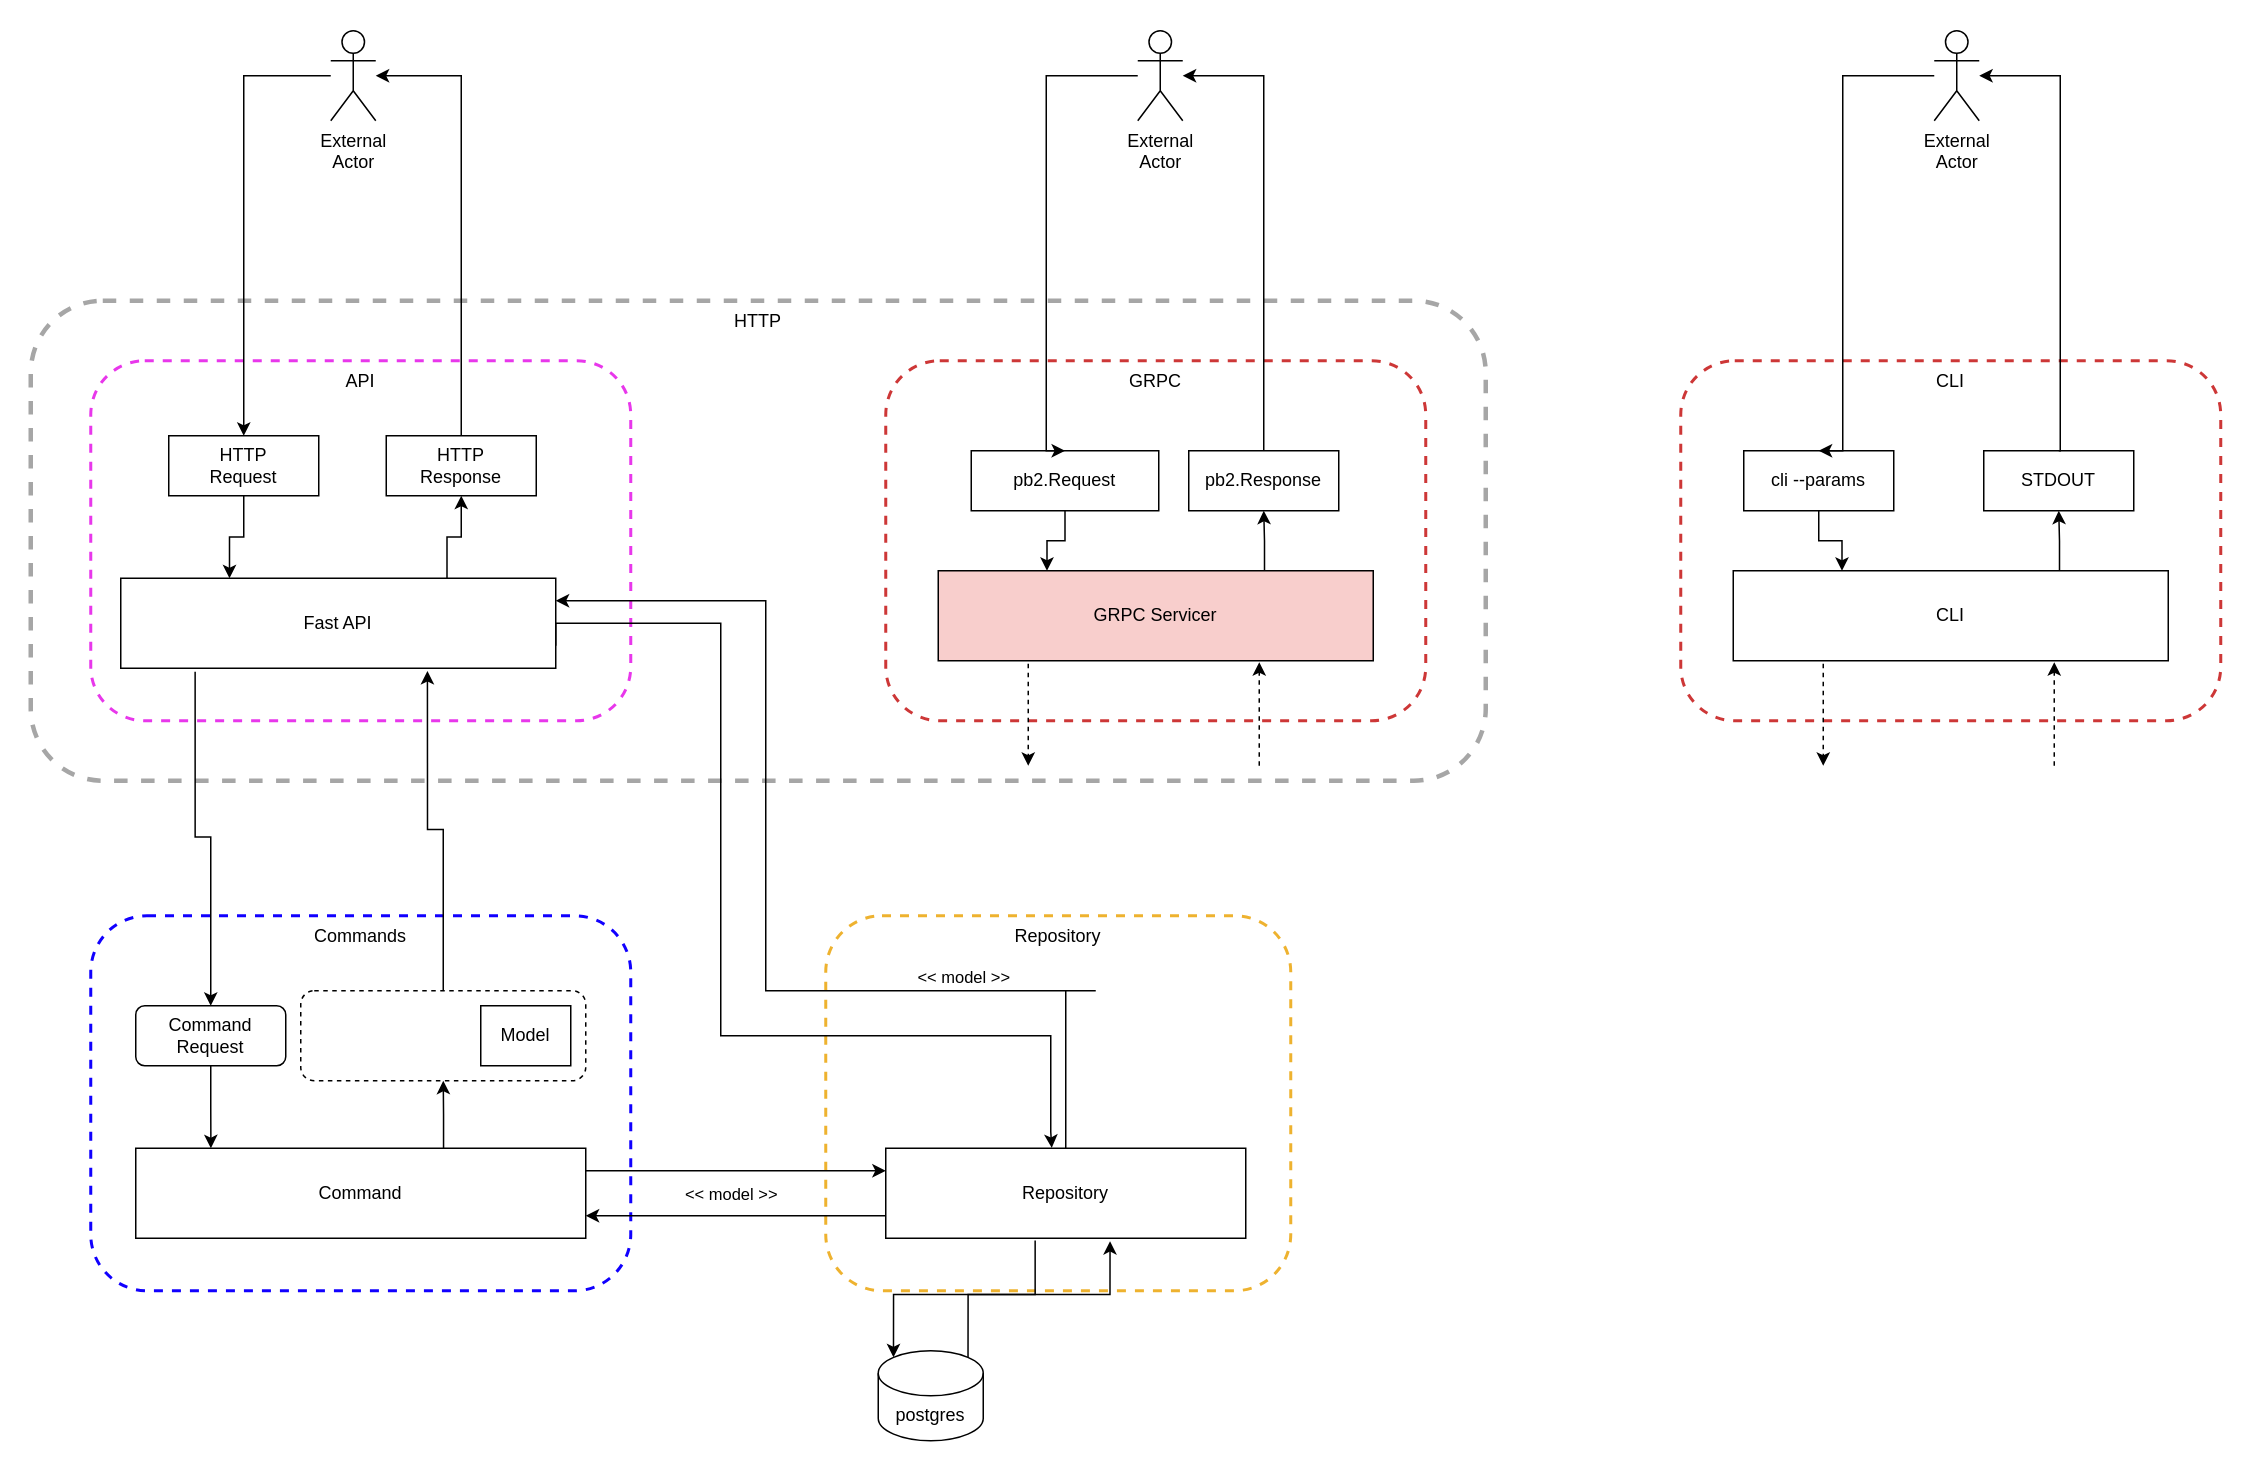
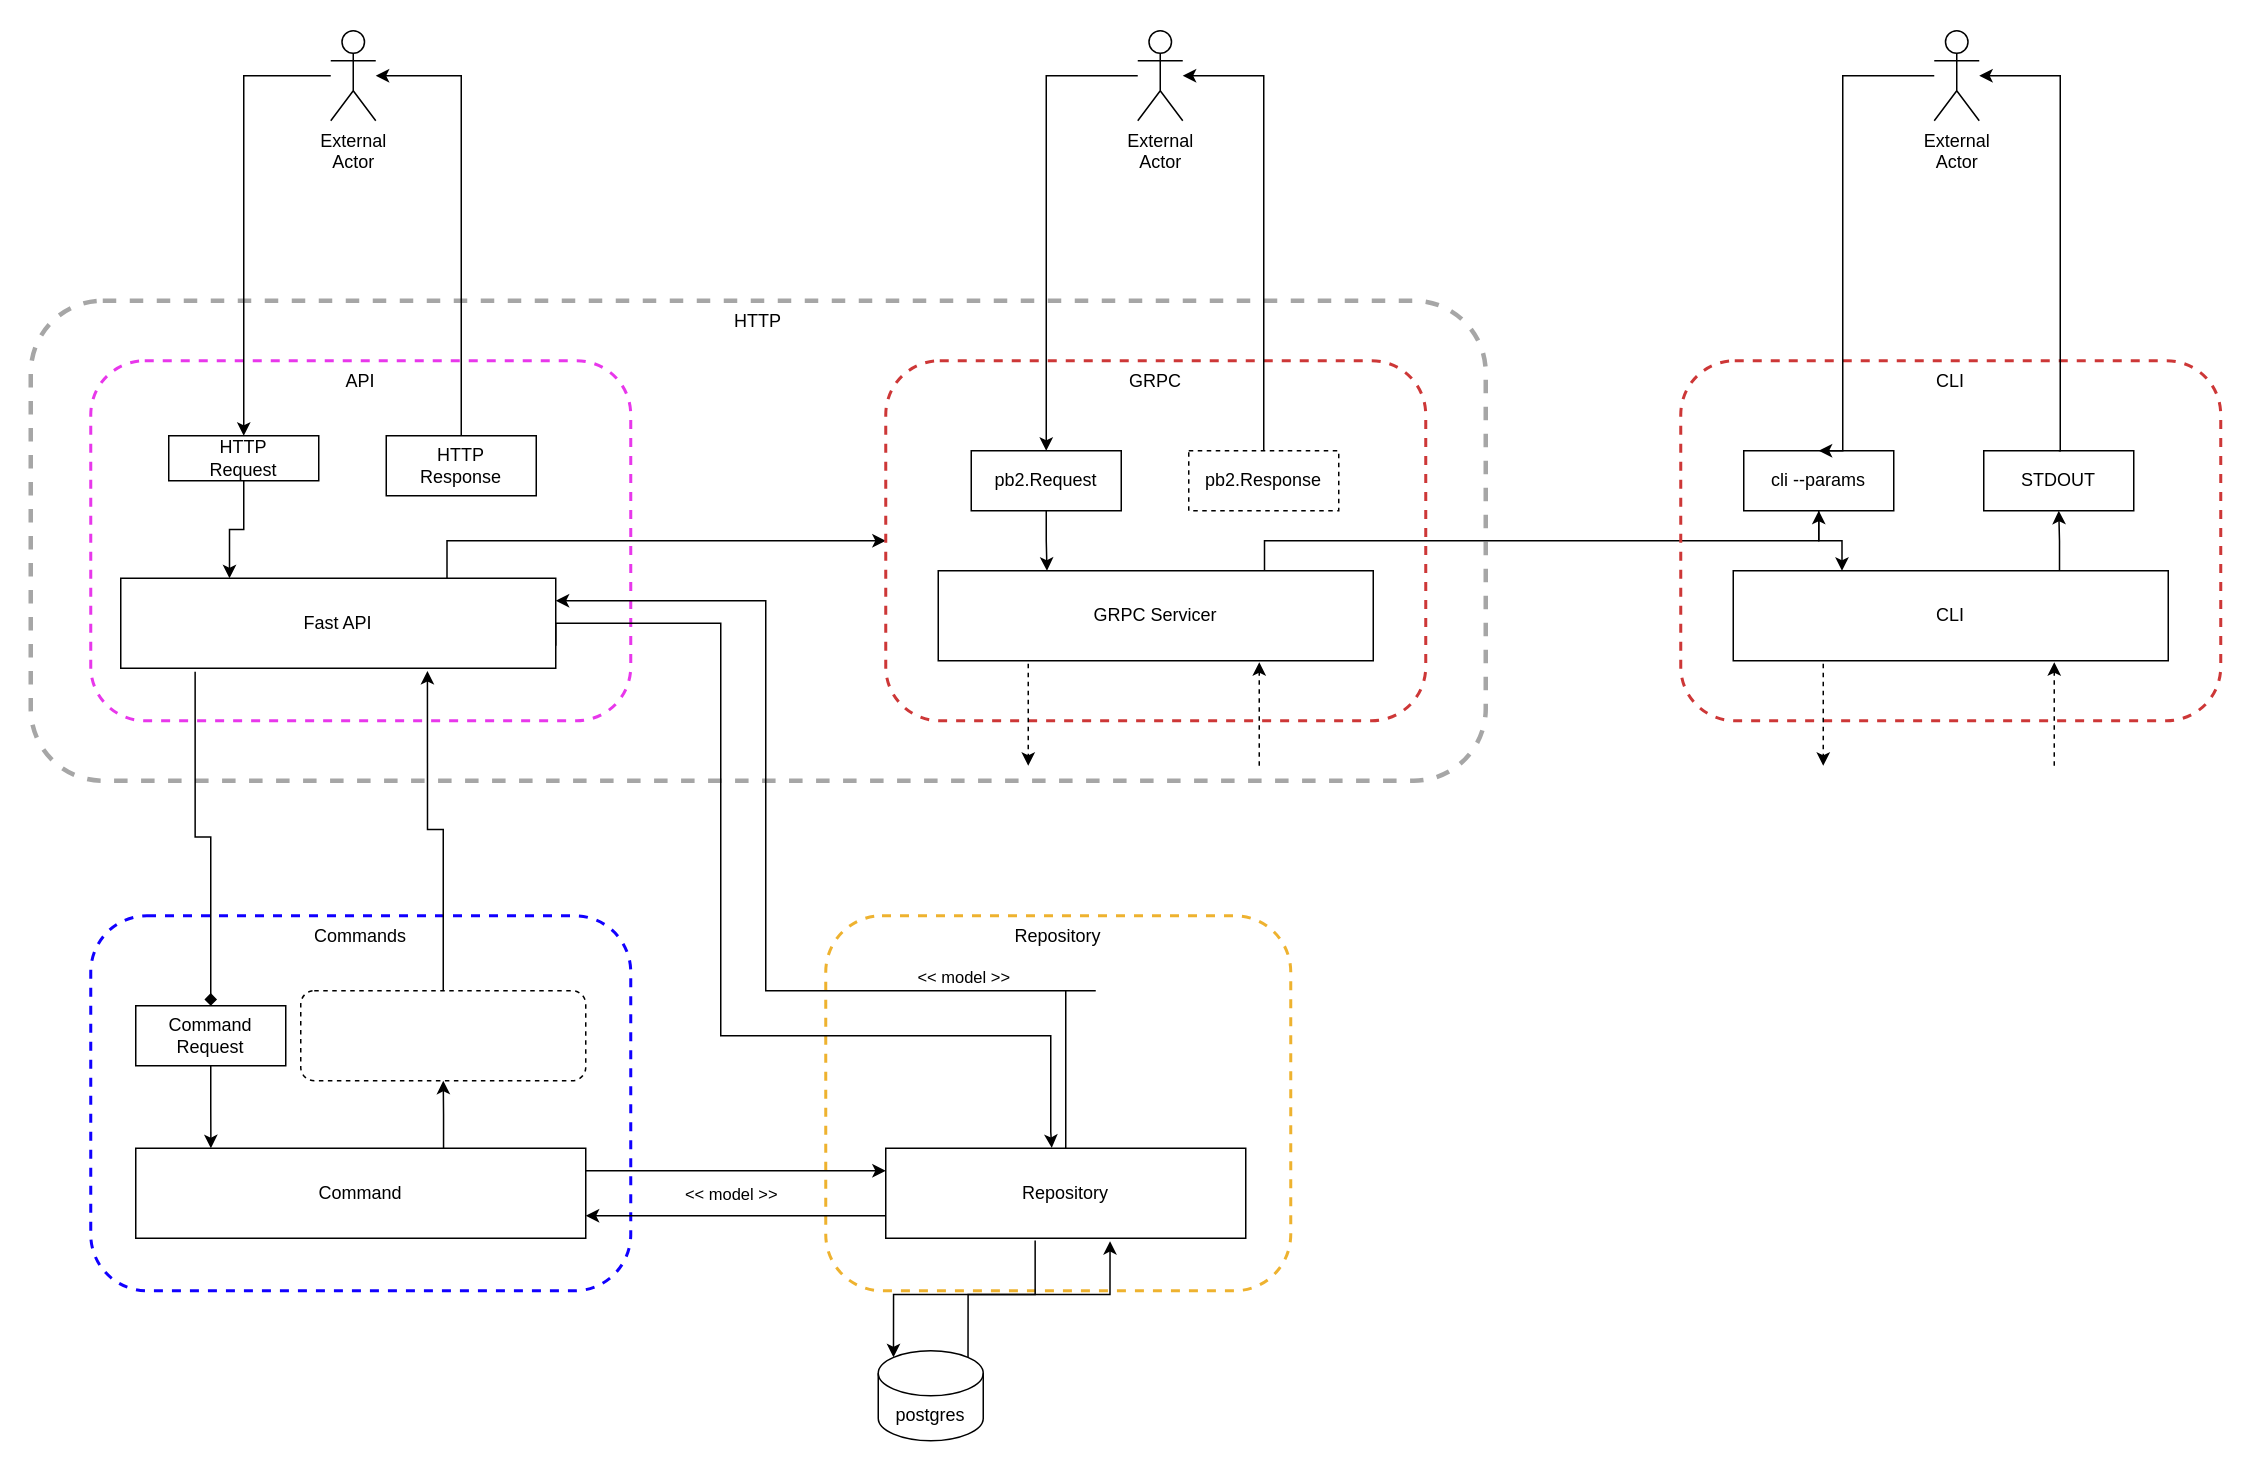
(244, 466) -> (244, 458)
(1065, 481) -> (1046, 481)
(1264, 481) -> (1264, 481)
(461, 532) -> (660, 541)
(1264, 532) -> (1540, 541)
(1156, 616) -> (1156, 616)
(211, 994) -> (211, 993)
(211, 1036) -> (211, 1036)
(526, 1036) -> none
